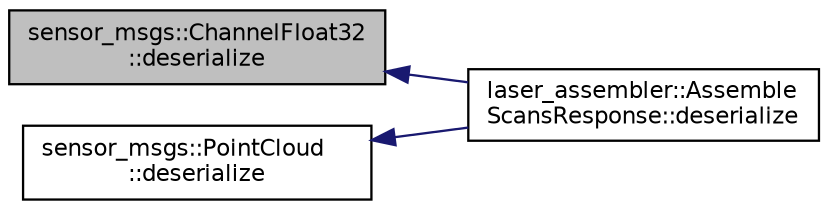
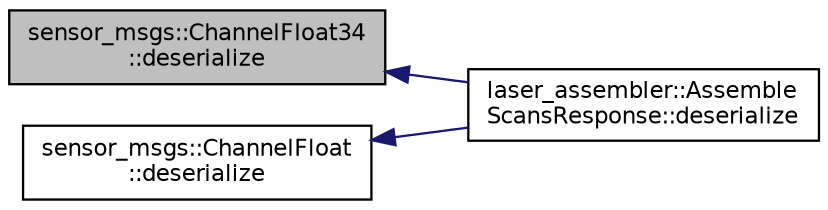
(197, 47) -> (197, 47)
(197, 163) -> (197, 163)
